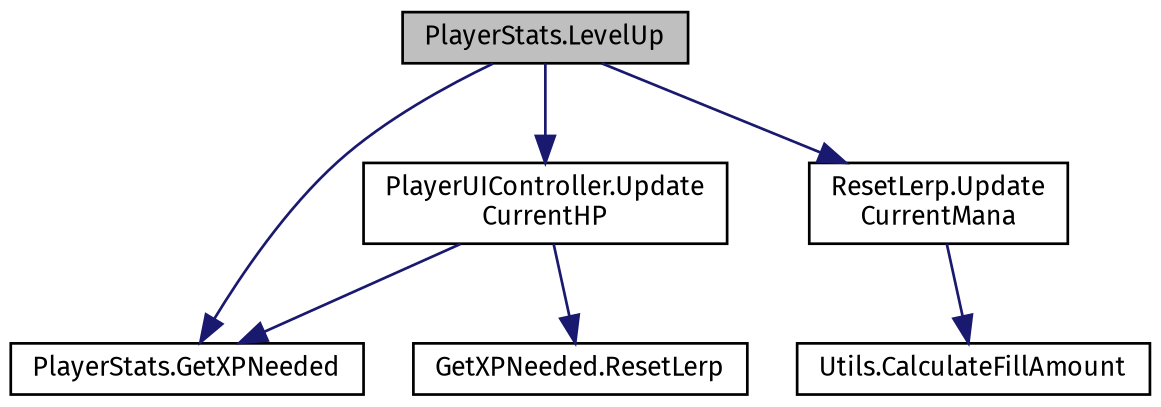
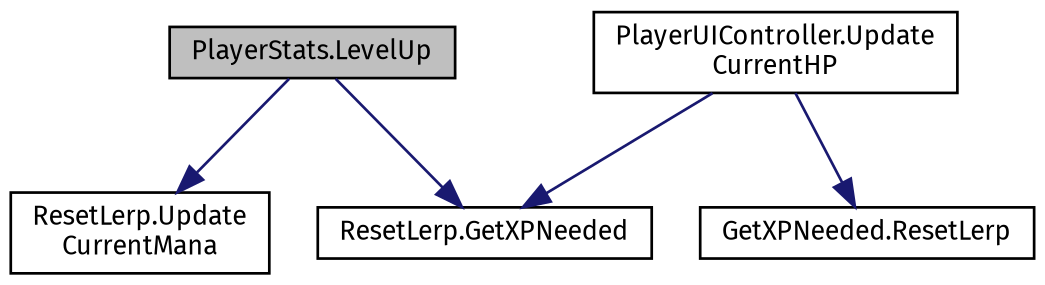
(545, 99) -> none
(187, 369) -> (485, 233)
(974, 369) -> none
